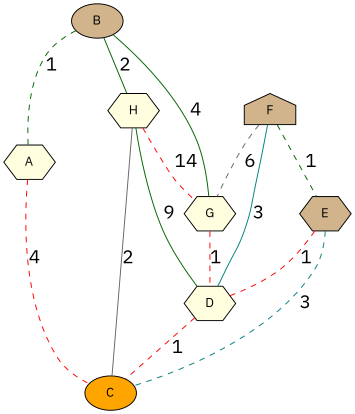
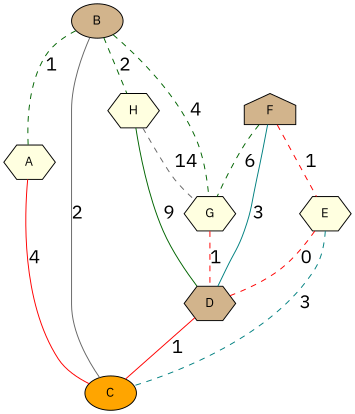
(115, 65) -> (115, 65)
(178, 106) -> (178, 106)
(236, 159) -> (236, 159)
(297, 161) -> (297, 161)
(165, 166) -> (165, 166)
(325, 214) -> (325, 214)
(122, 252) -> (72, 209)
(307, 259) -> (307, 259)
(33, 291) -> (33, 291)
(210, 303) -> (210, 303)
(160, 348) -> (160, 348)
